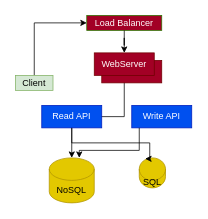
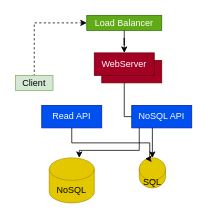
(124, 23) -> (124, 23)
(34, 26) -> (34, 26)
(111, 117) -> none
(162, 117) -> (162, 117)
none -> (152, 120)
